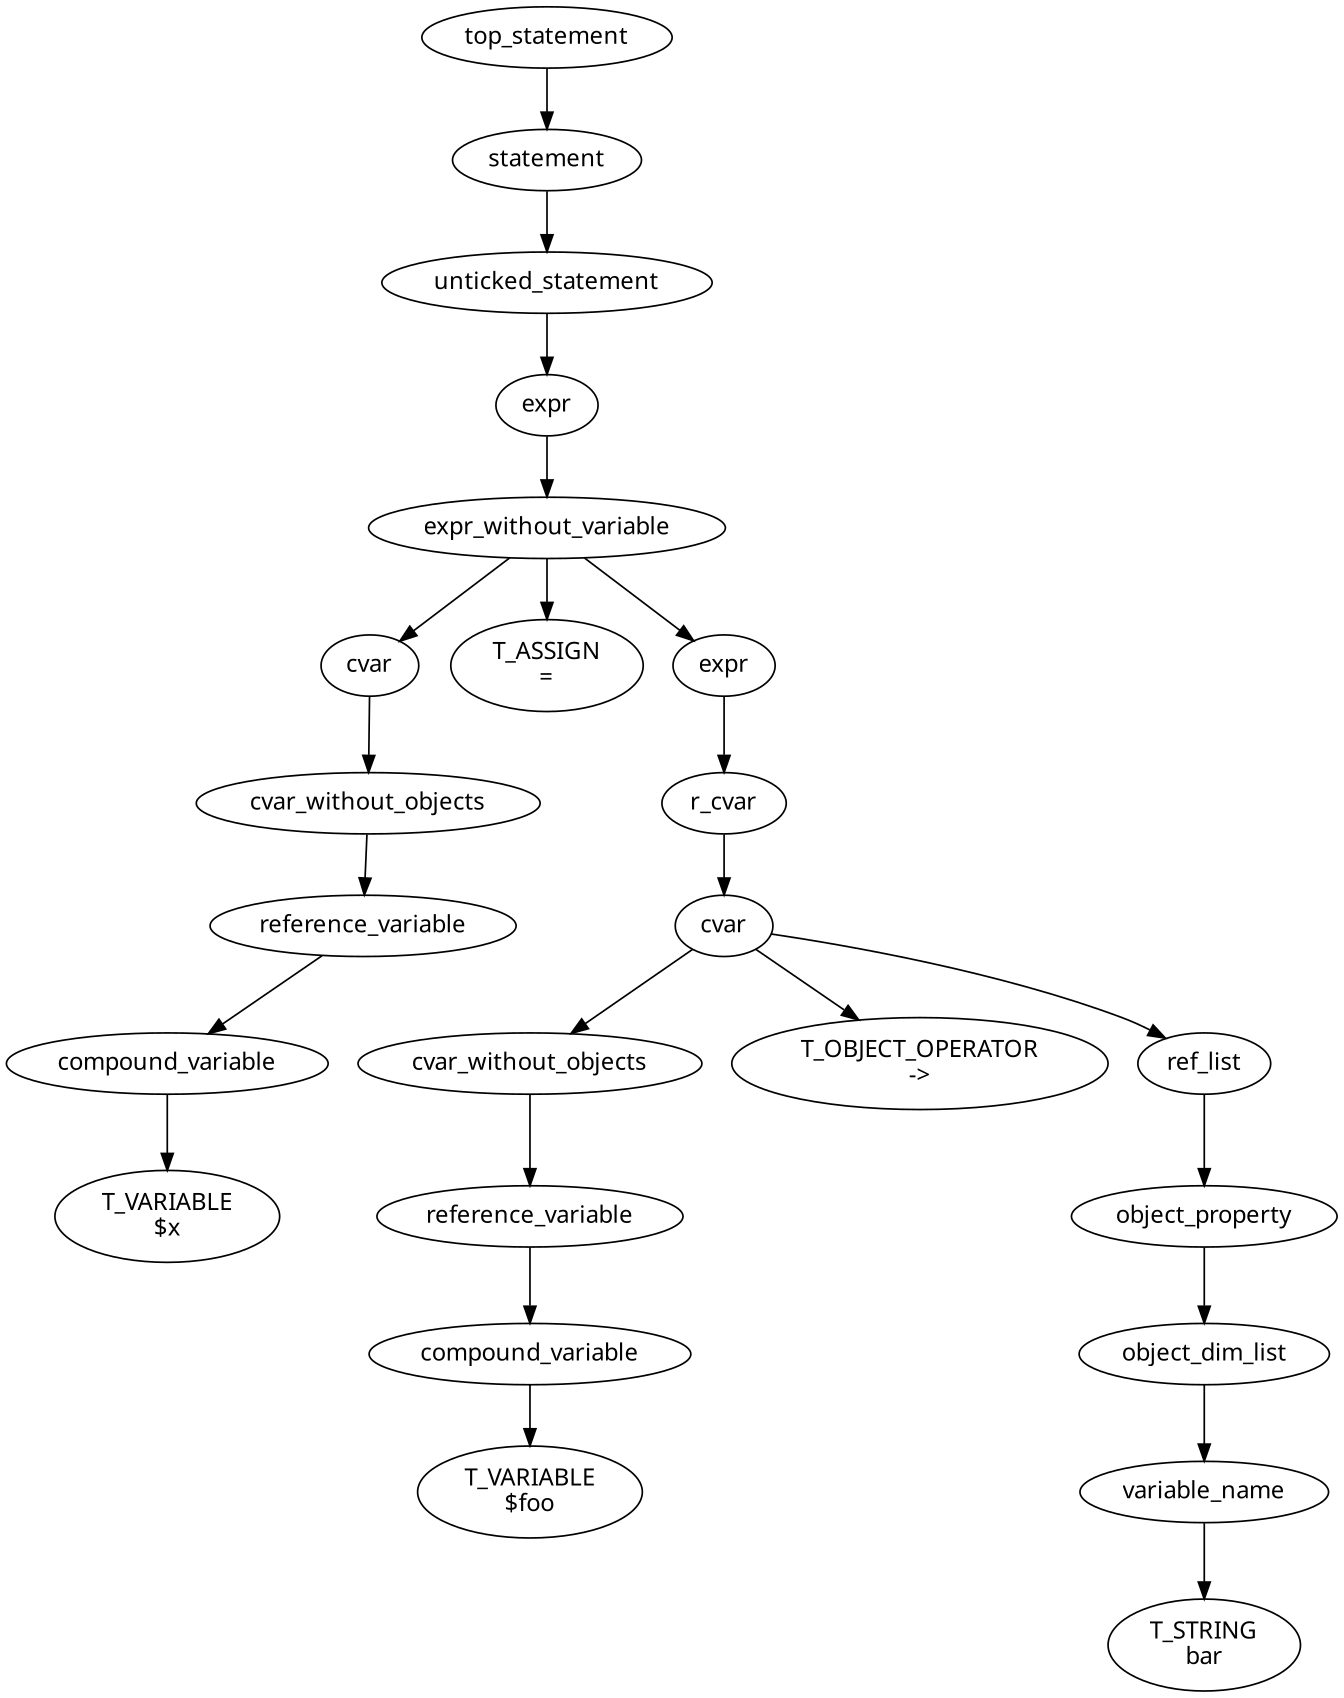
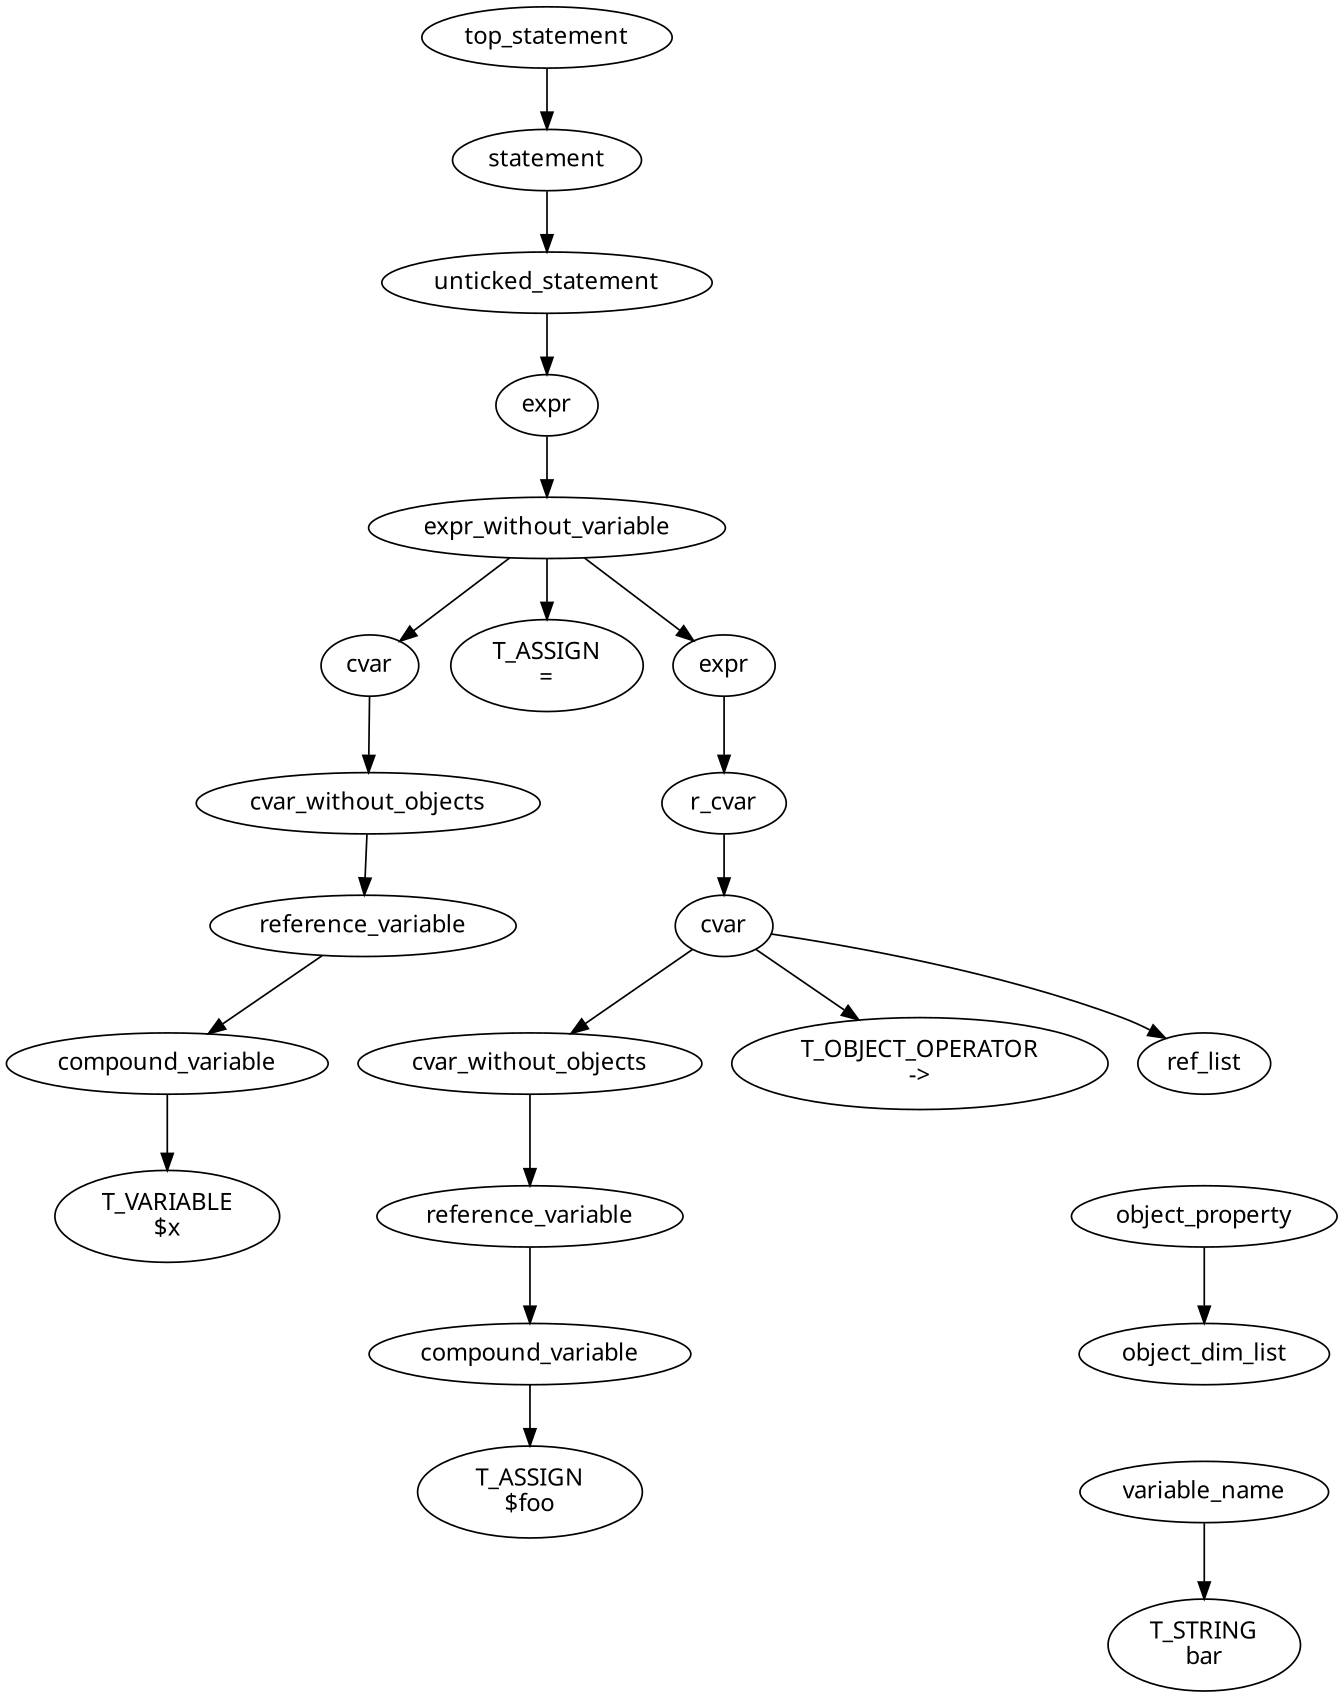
(1204, 1132) -> none
(1204, 1415) -> none
(530, 1492) -> (530, 1492)
